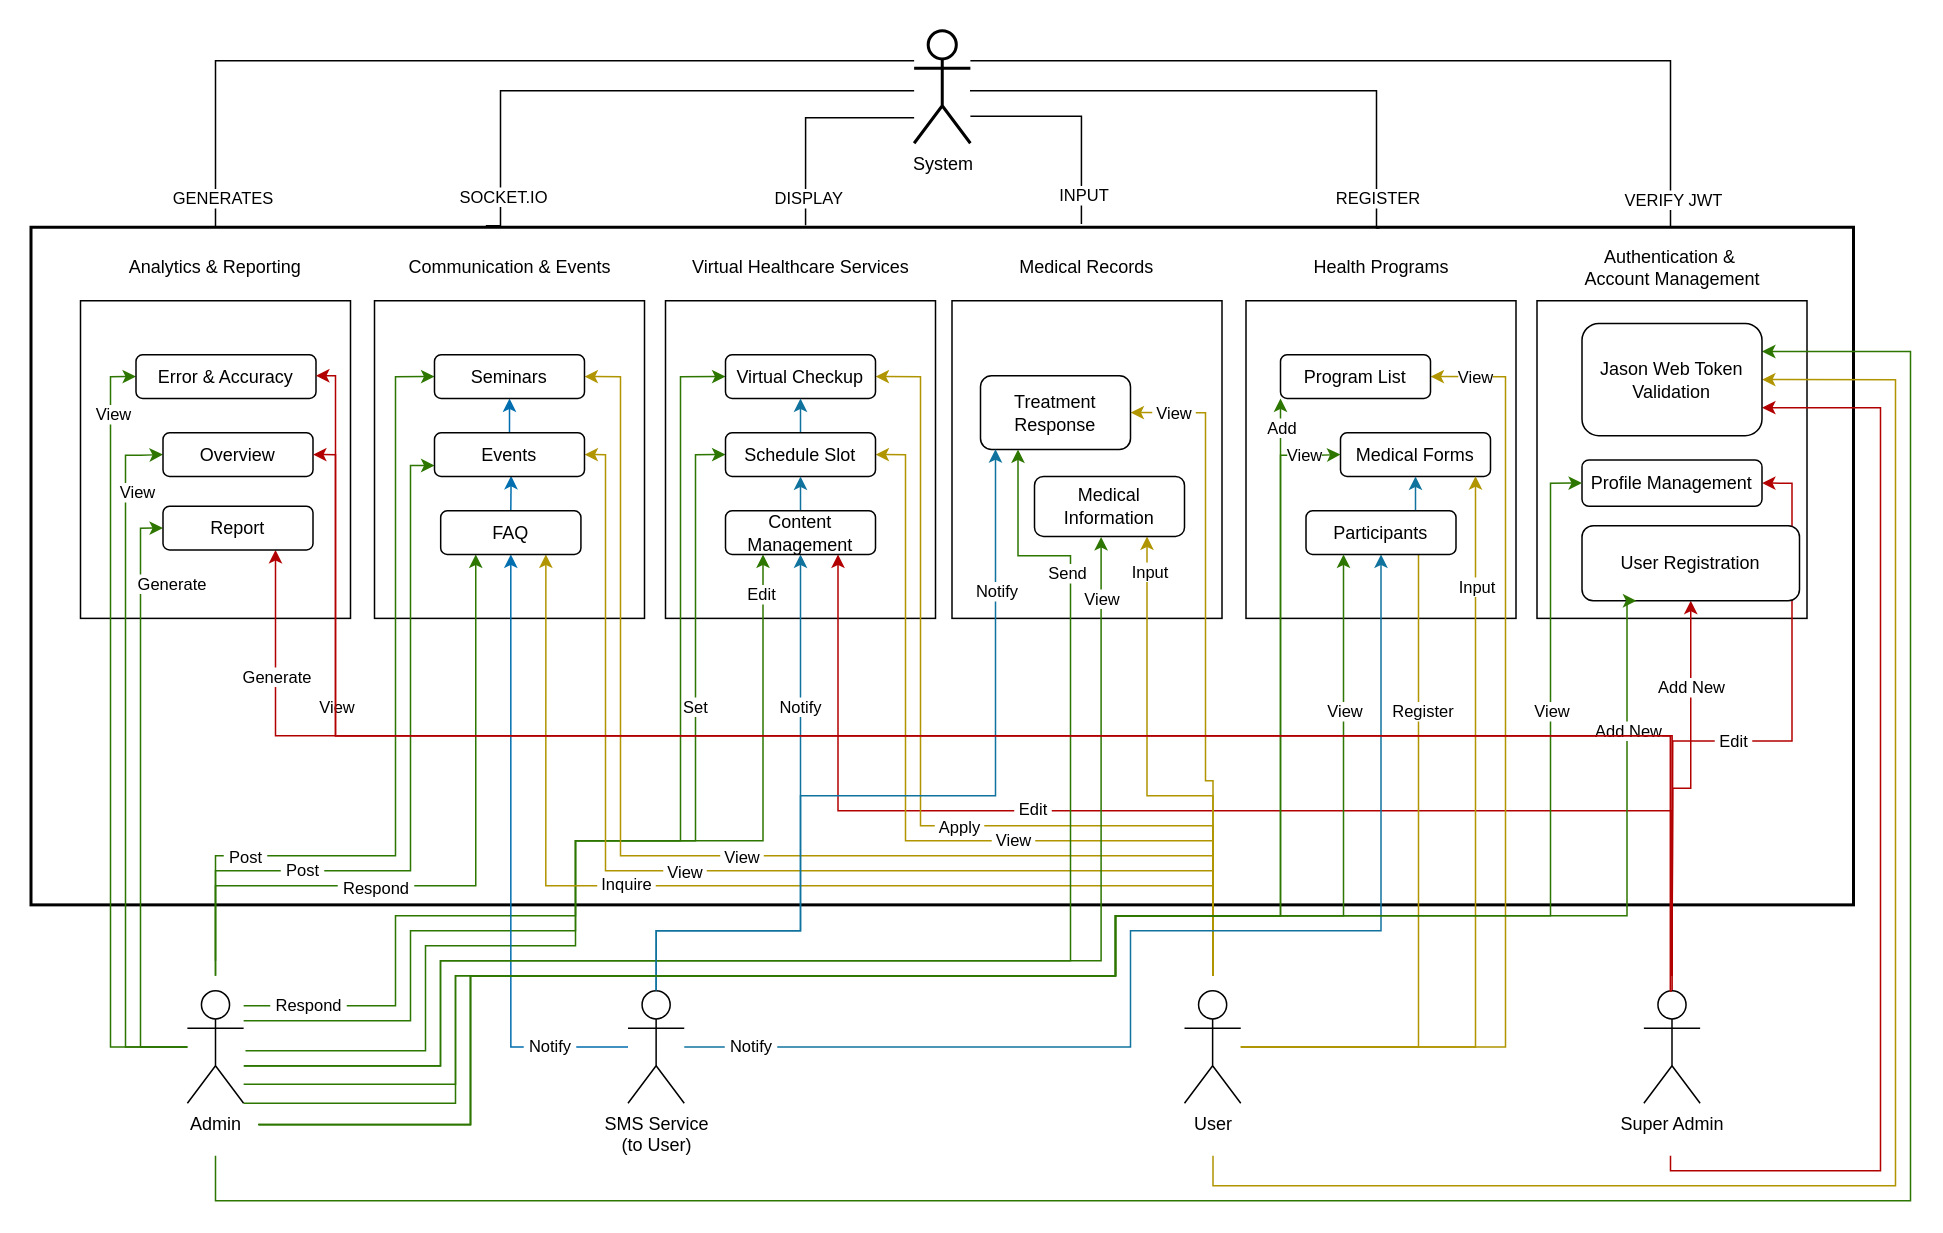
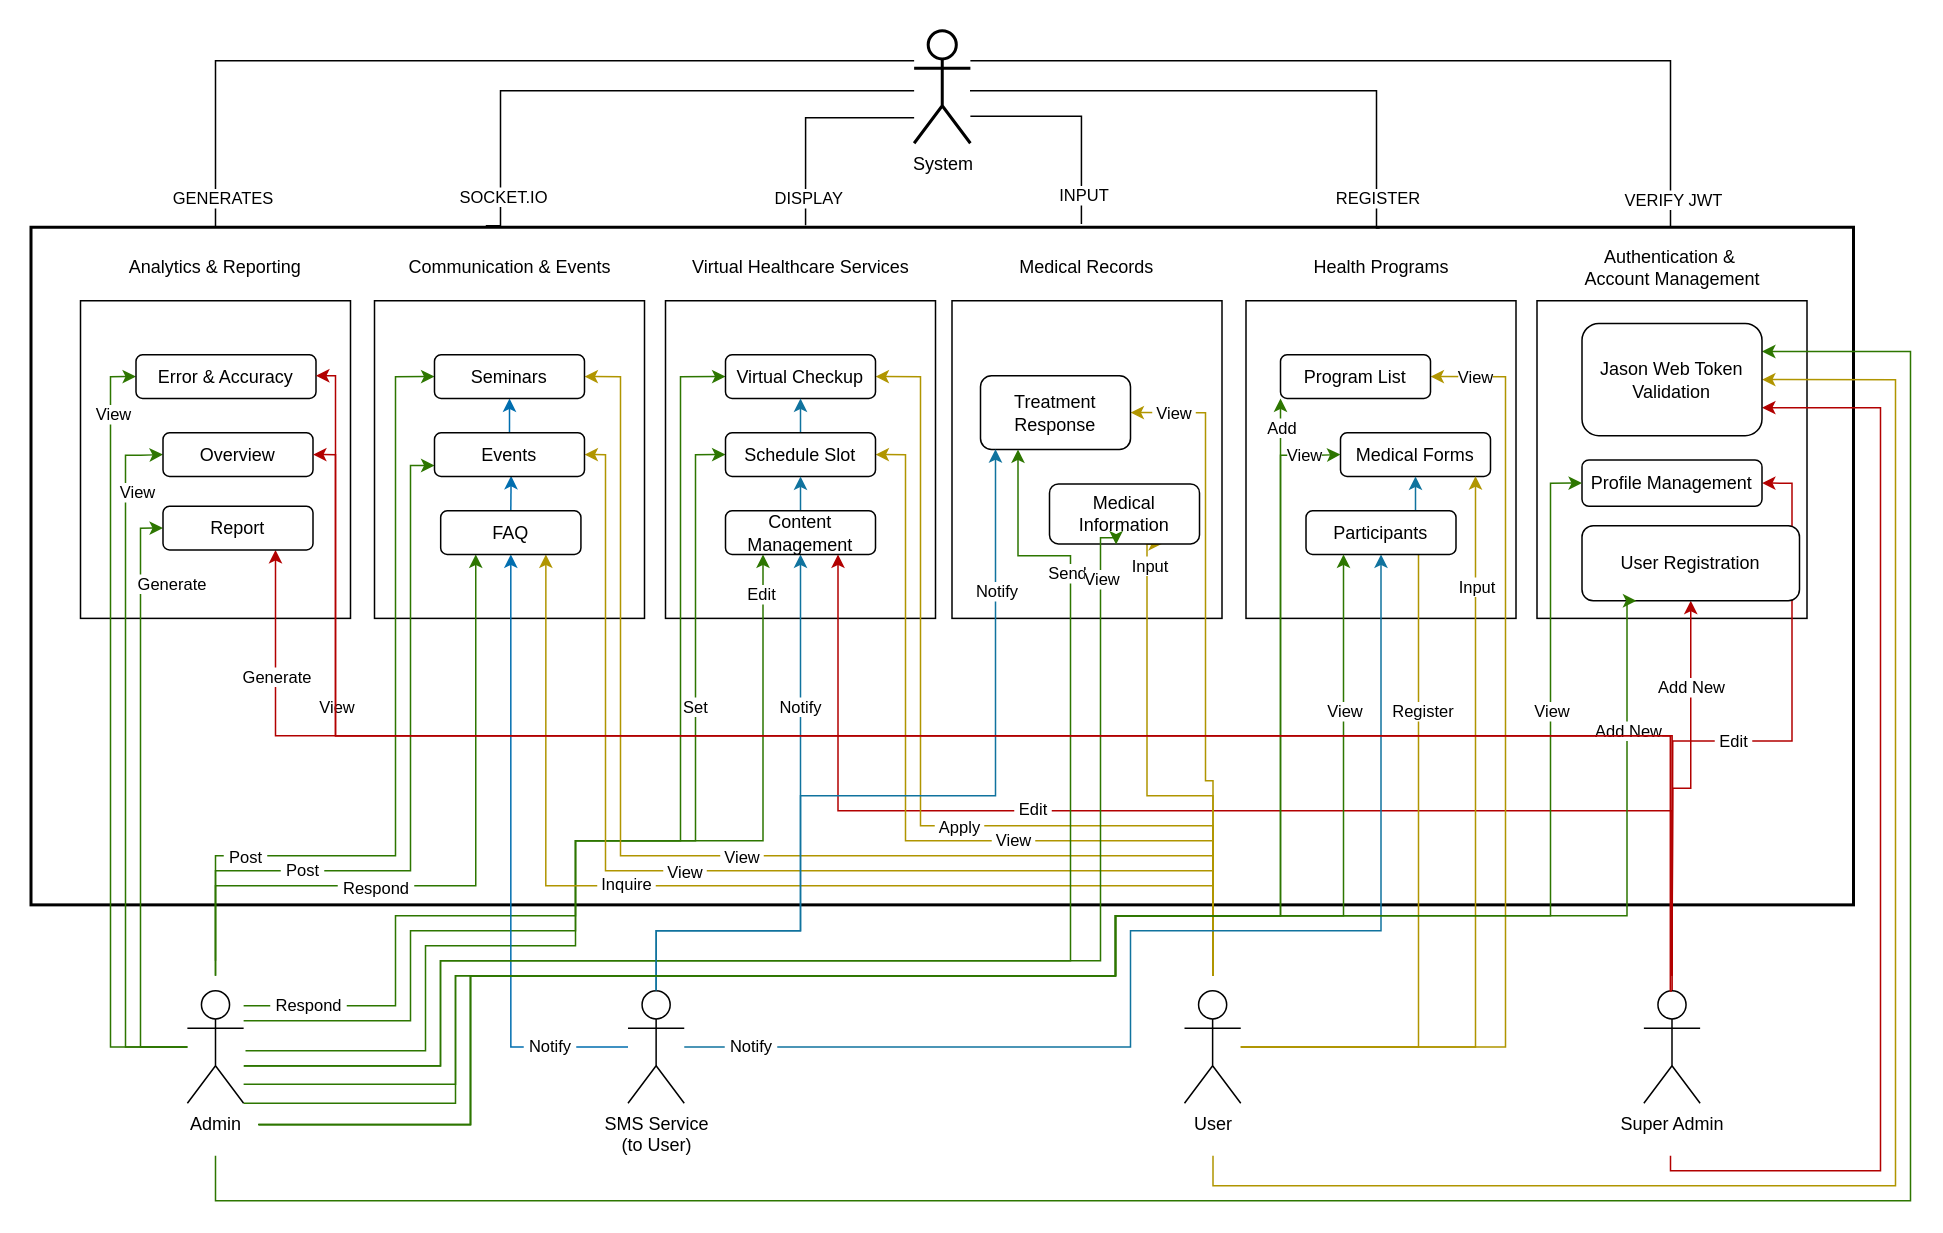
(1109, 506) -> (1124, 514)
